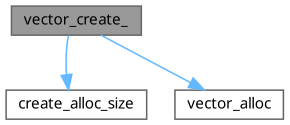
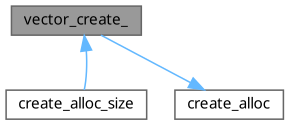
(66, 55) -> (87, 71)
(229, 105) -> (229, 105)
